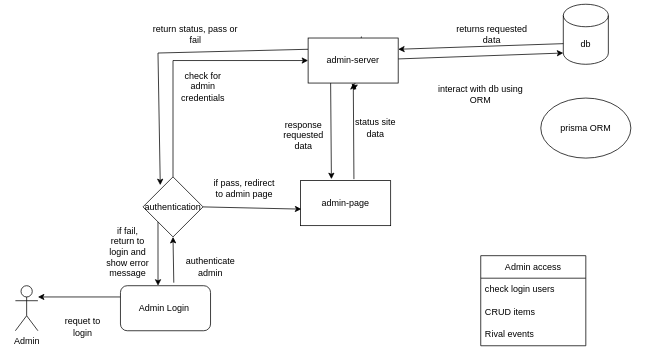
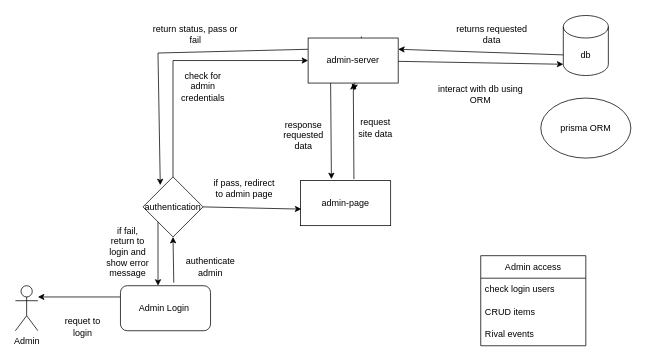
(585, 34) -> (585, 45)
(375, 128) -> (375, 128)
